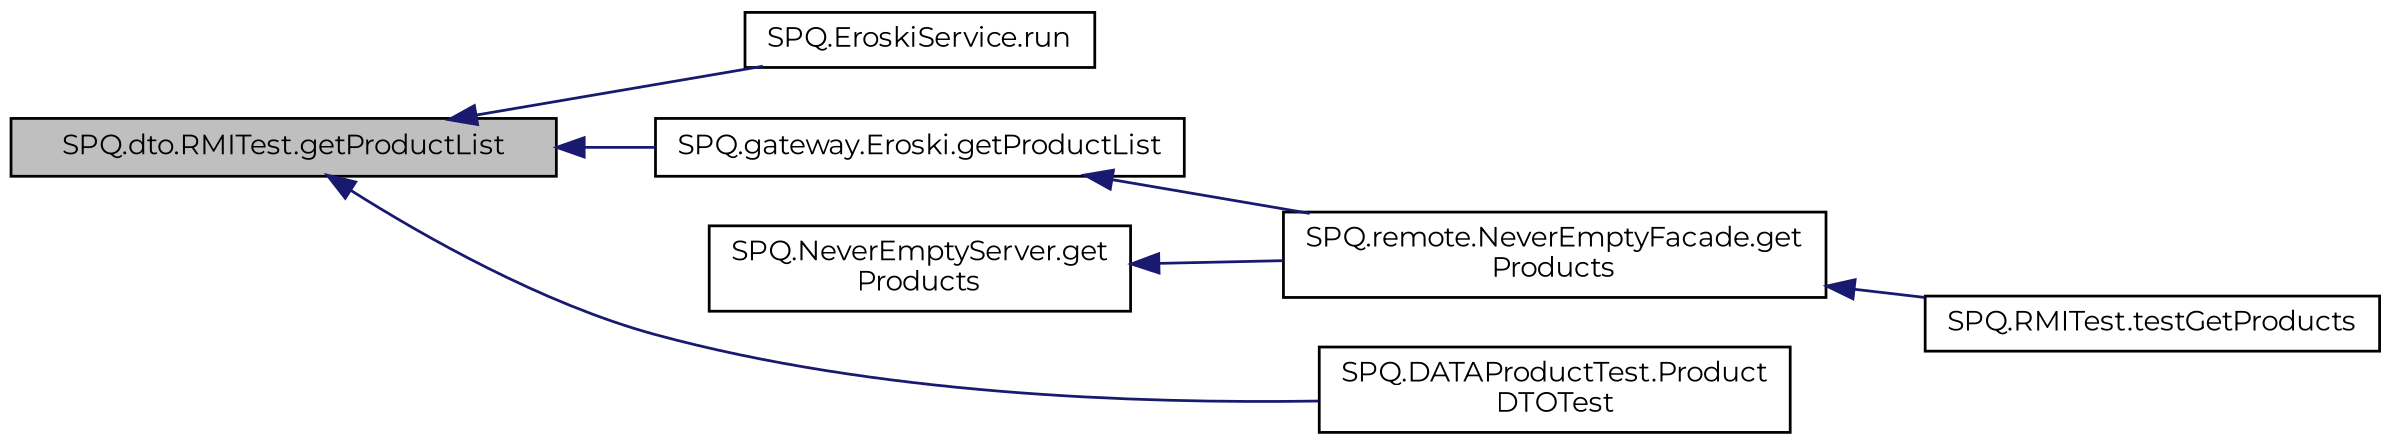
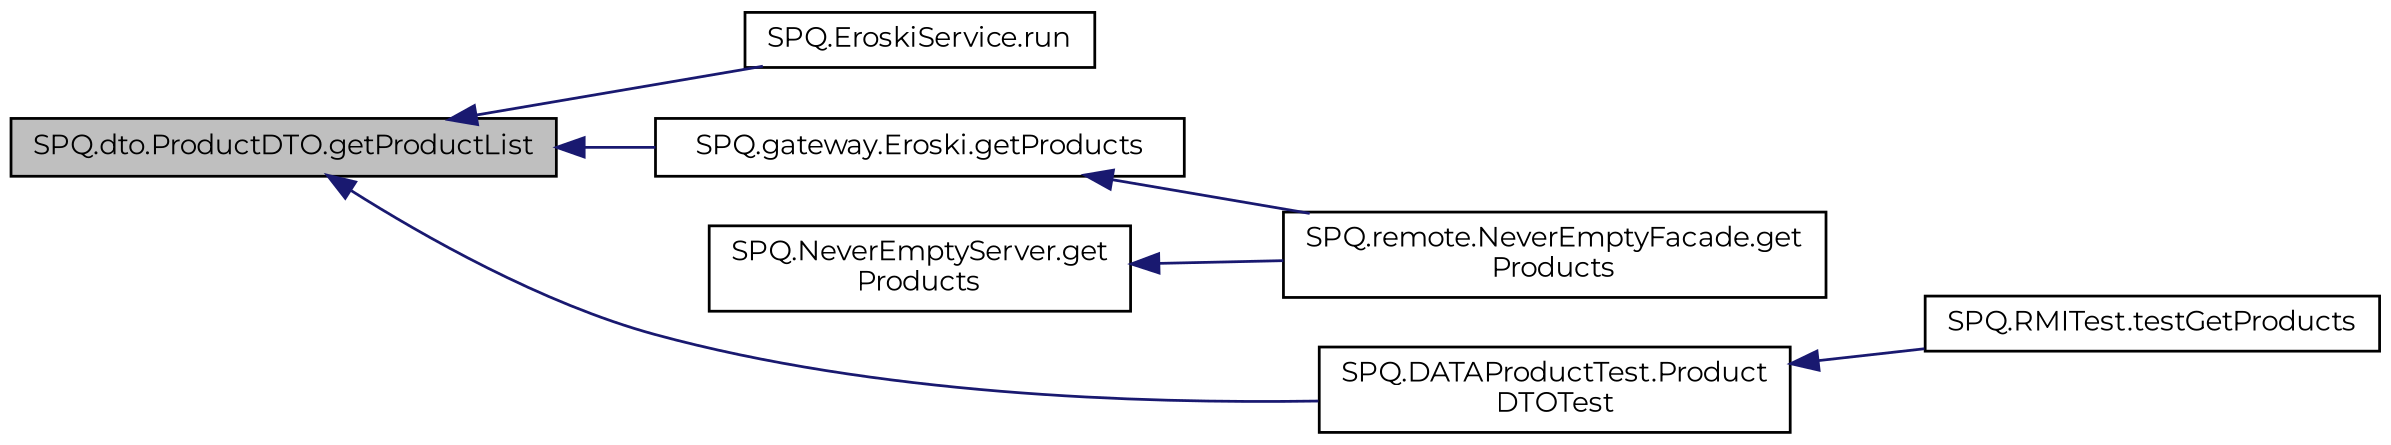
(284, 147) -> (284, 147)
(920, 147) -> (920, 147)
(1889, 293) -> (1872, 355)
